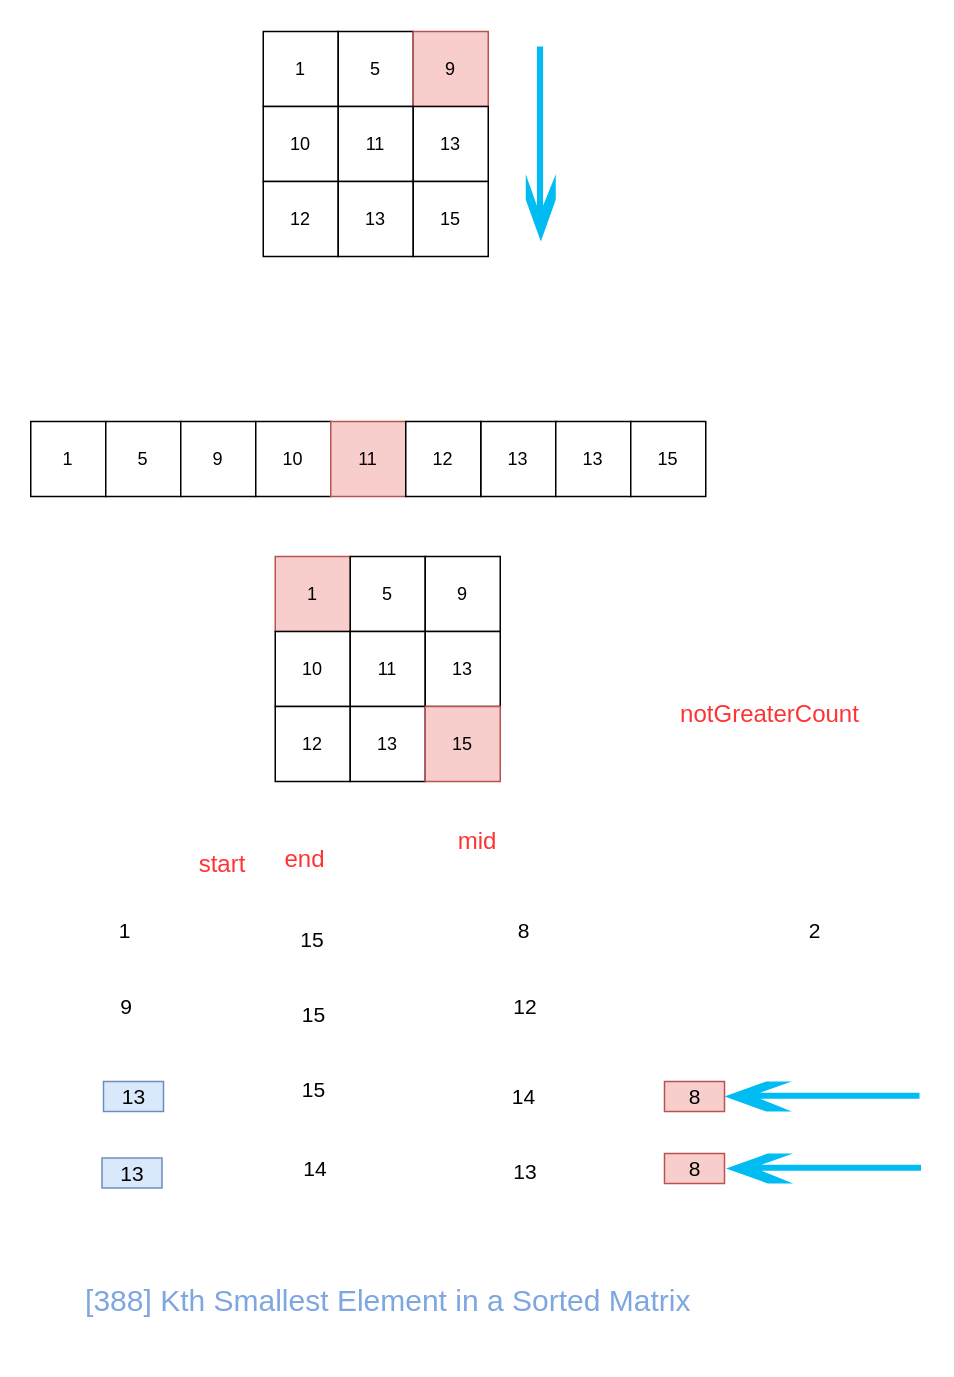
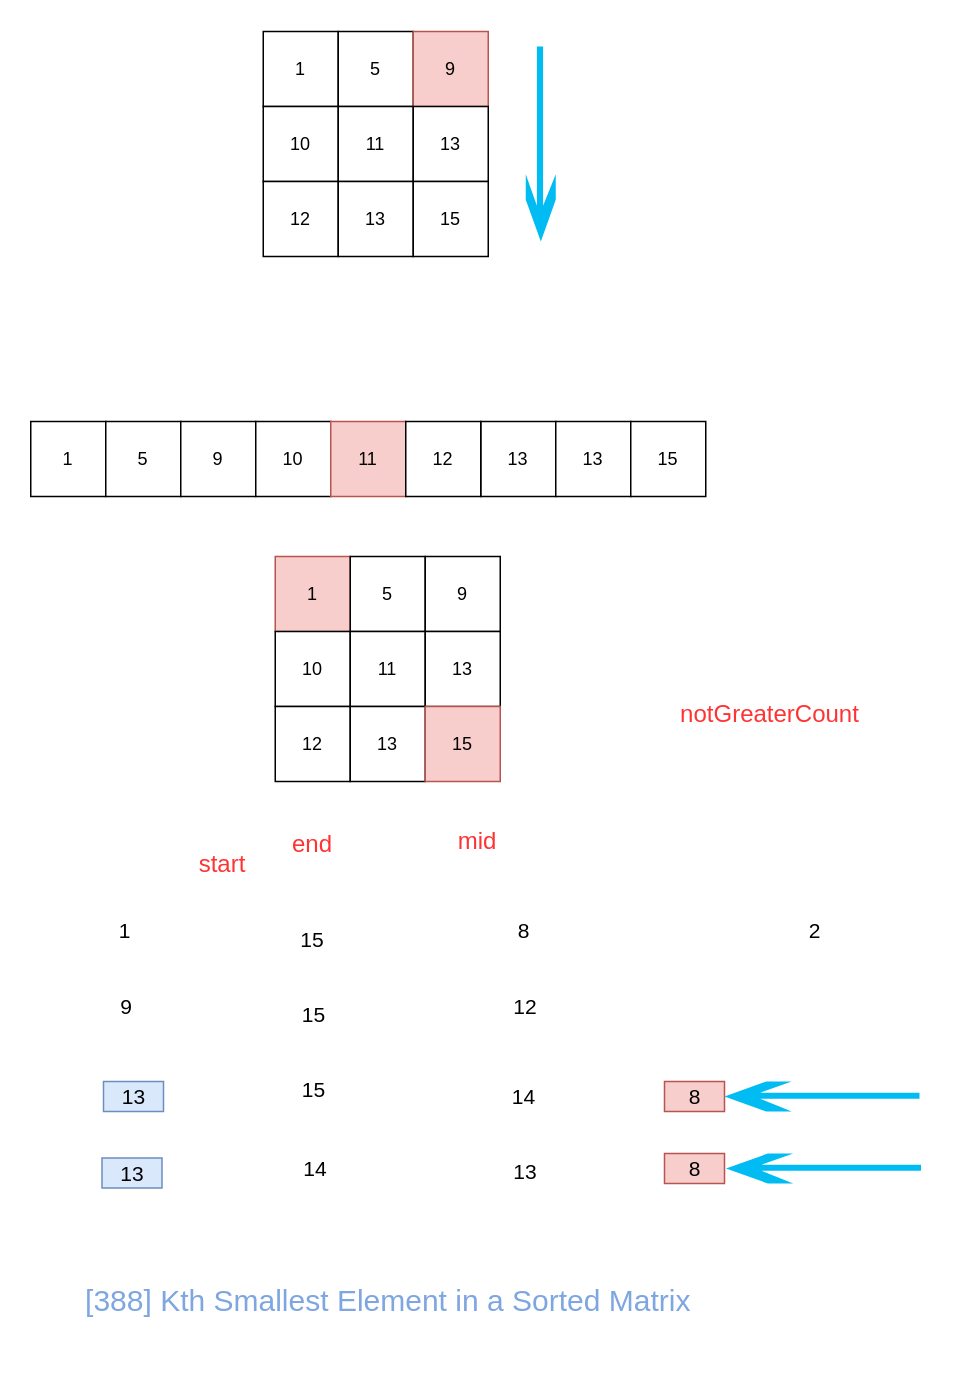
(305, 858) -> (312, 843)
